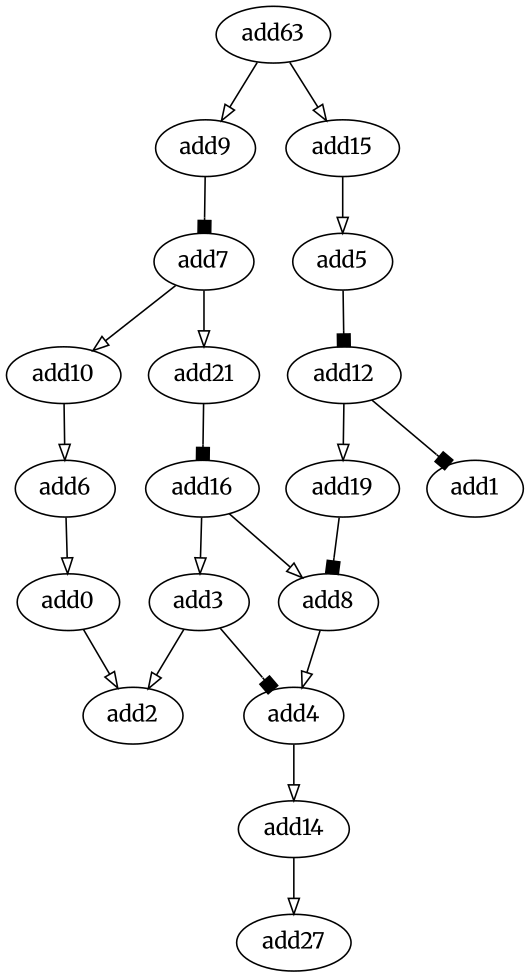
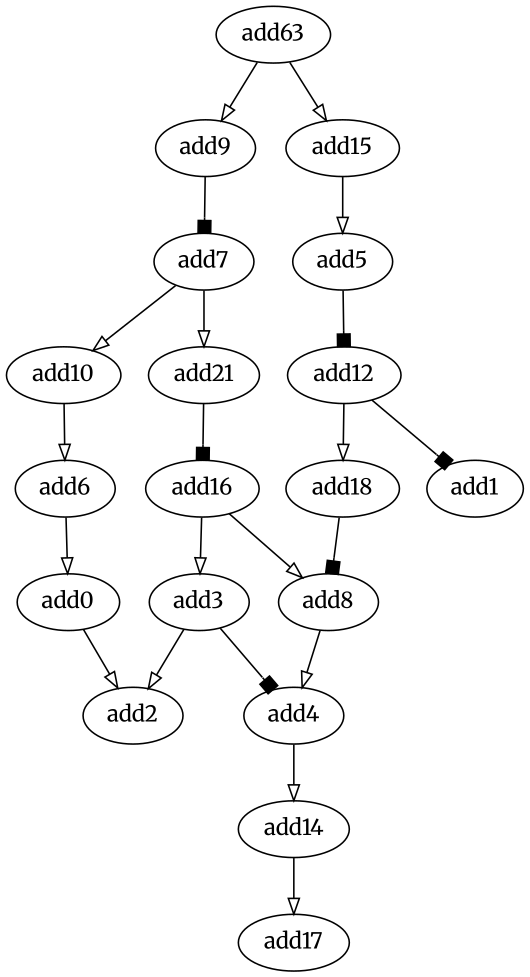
(343, 489) -> (343, 489)
(294, 943) -> (294, 943)
